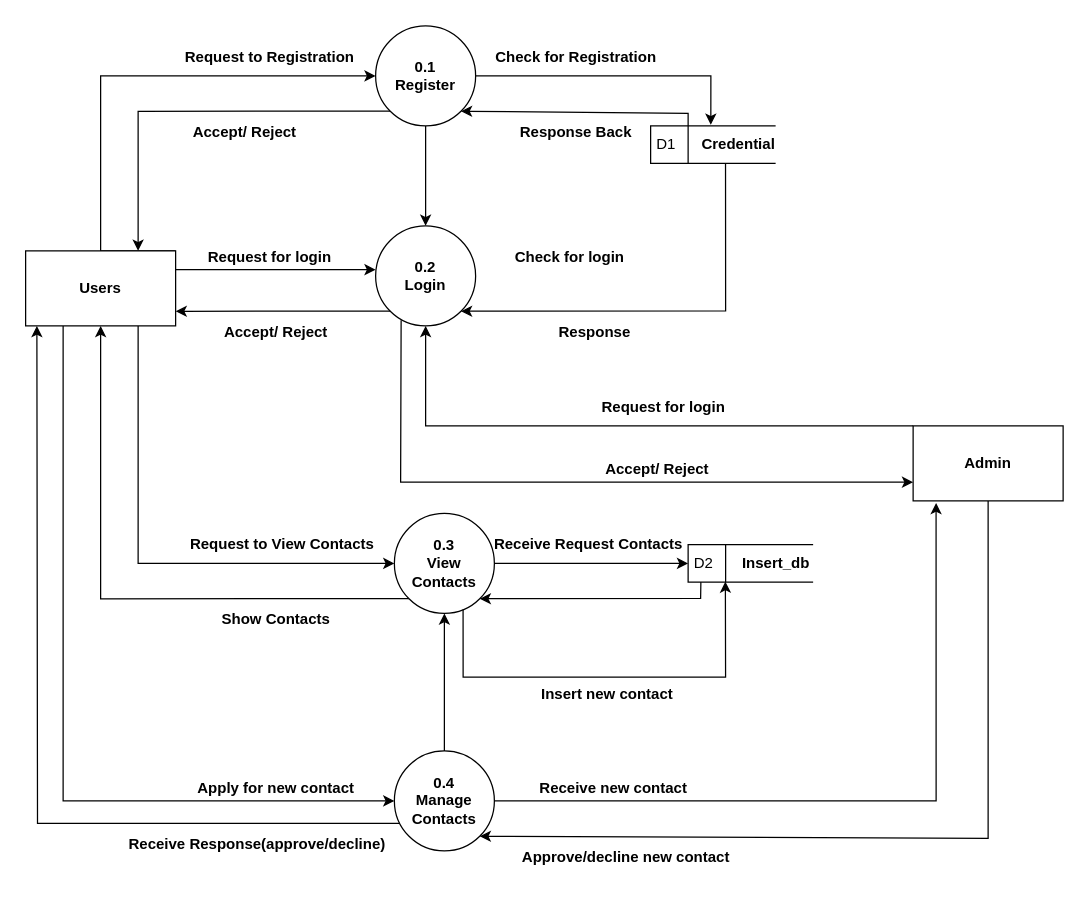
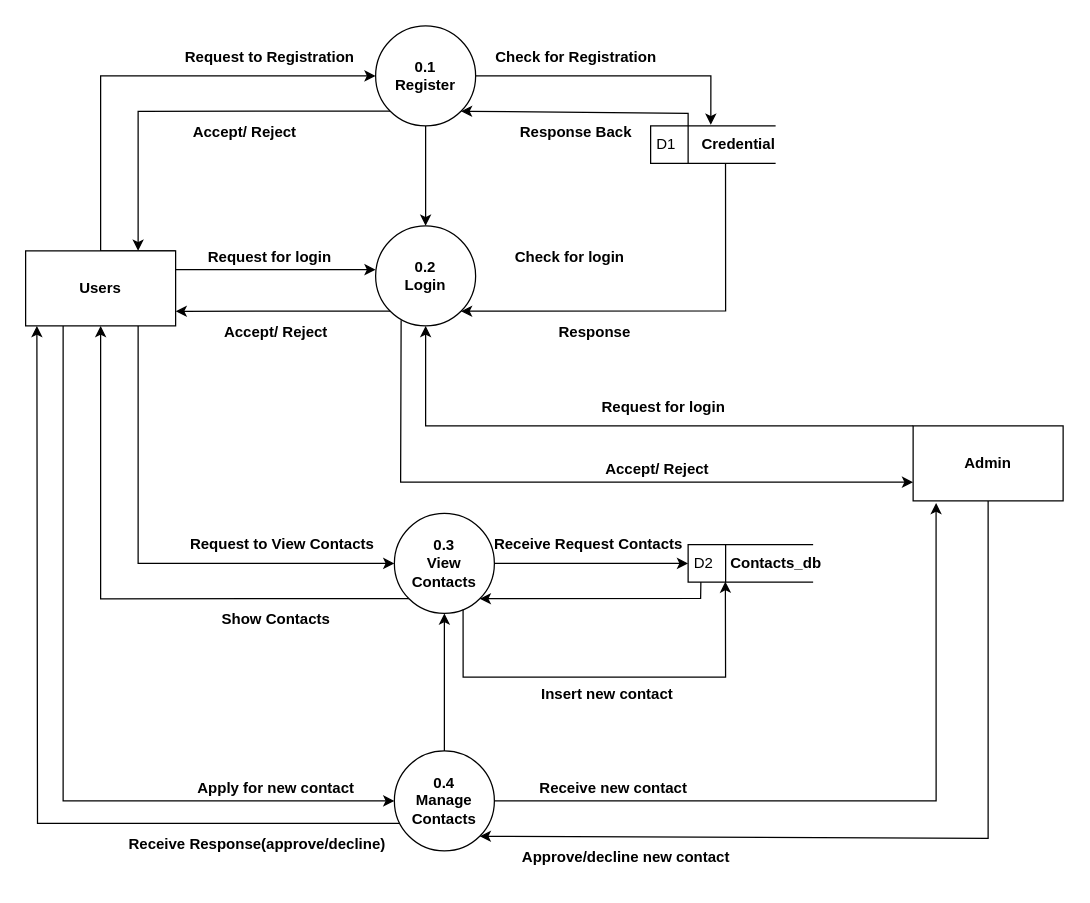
(776, 563) -> (776, 563)
